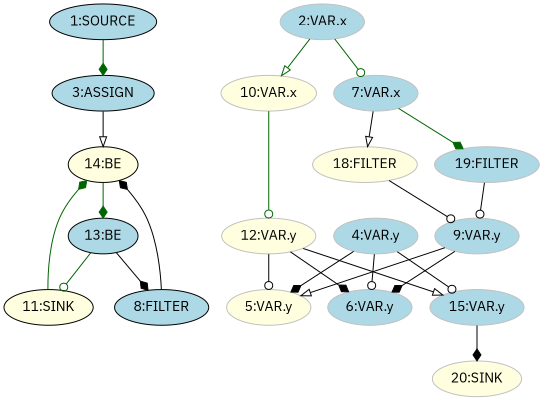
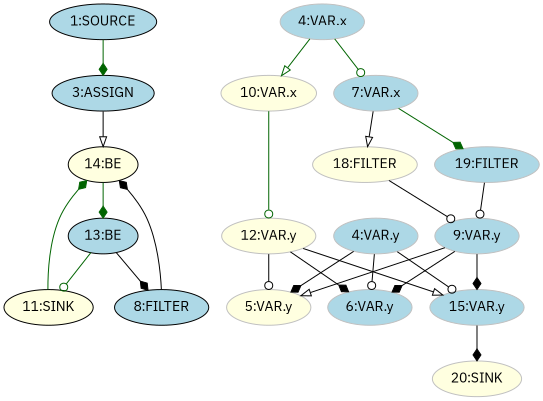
(322, 22) -> (322, 22)
none -> (477, 266)
